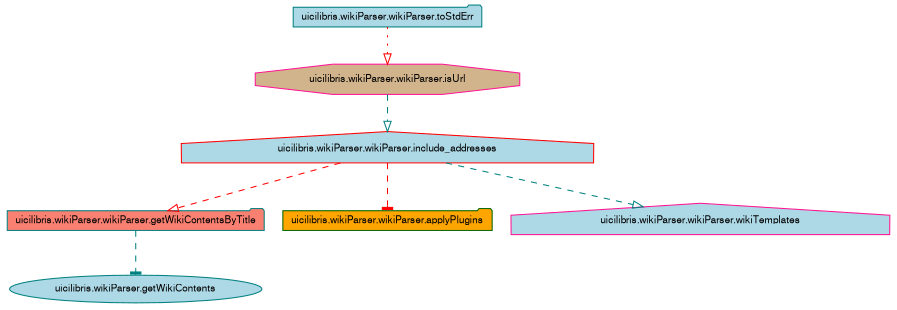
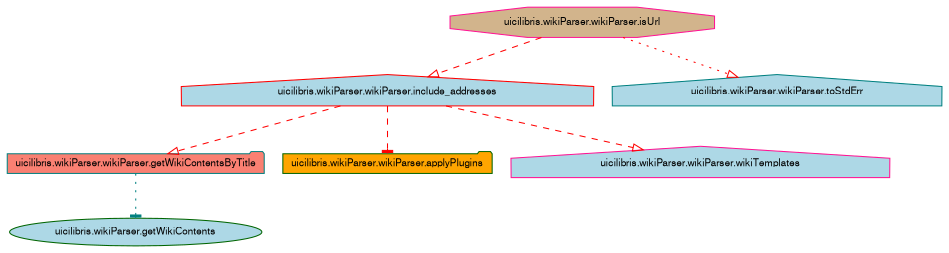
(388, 17) -> (777, 92)
(388, 40) -> (675, 56)
(388, 108) -> (490, 55)
(540, 184) -> (540, 127)
(136, 250) -> (136, 193)
(136, 289) -> (136, 232)
